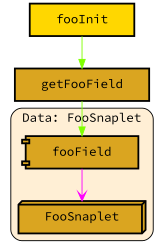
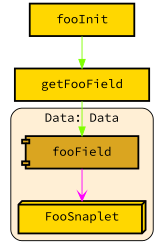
(82, 85) -> (82, 85)
(82, 119) -> (82, 119)
(82, 217) -> (82, 217)
